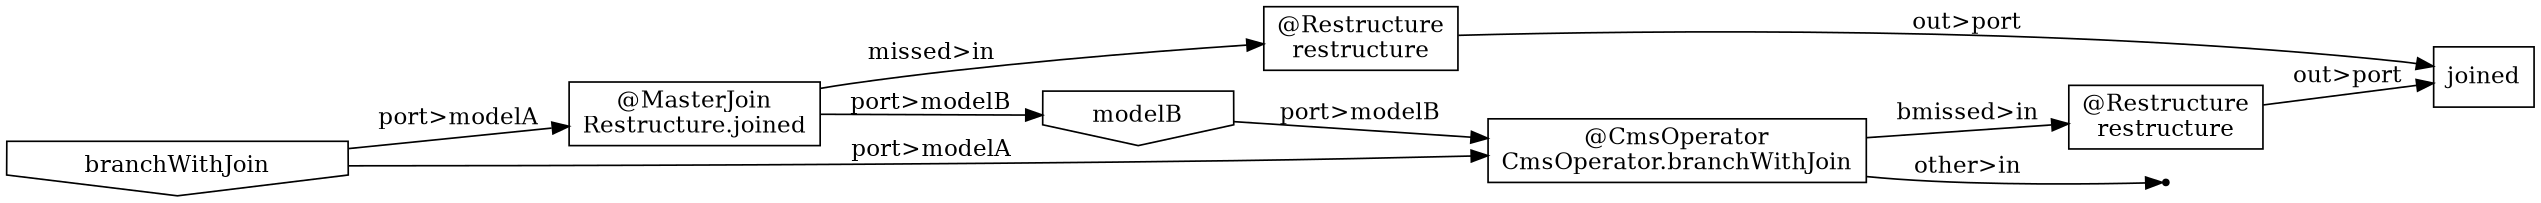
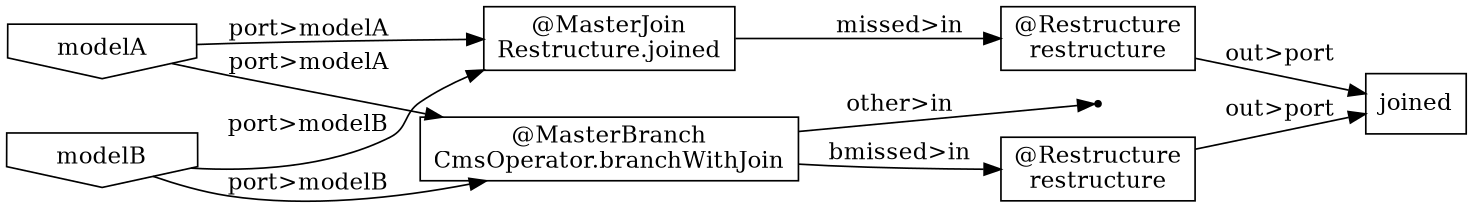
(923, 115) -> (342, 155)
(1677, 151) -> (609, 149)
(177, 166) -> (102, 49)
